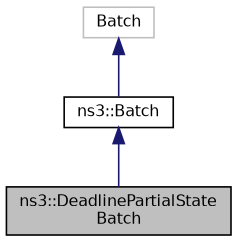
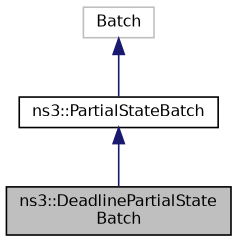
(119, 112) -> (119, 112)
